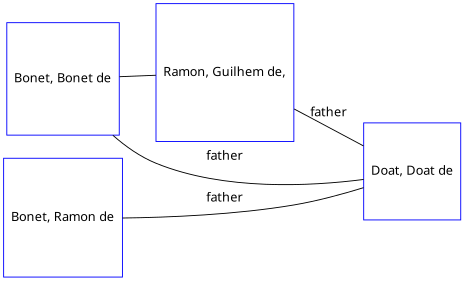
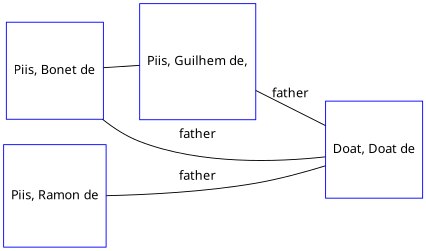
(225, 73) -> (198, 62)
(63, 79) -> (55, 71)
(63, 218) -> (55, 196)
